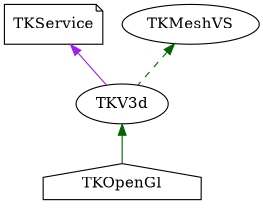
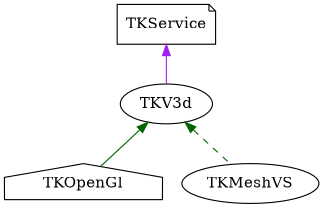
(152, 69) -> (212, 147)
